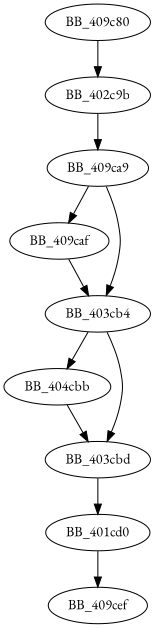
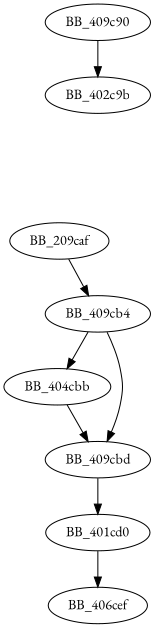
(98, 22) -> (98, 22)
(98, 168) -> none
(59, 241) -> (59, 241)
(98, 314) -> (98, 314)
(98, 460) -> (98, 460)
(98, 605) -> (98, 605)
